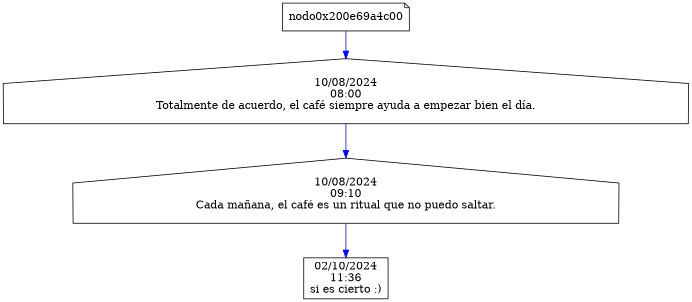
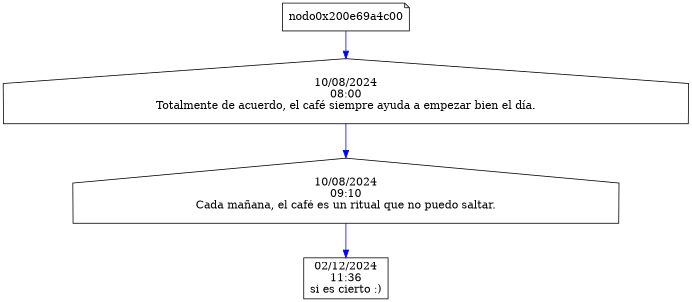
(346, 278) -> (346, 278)
